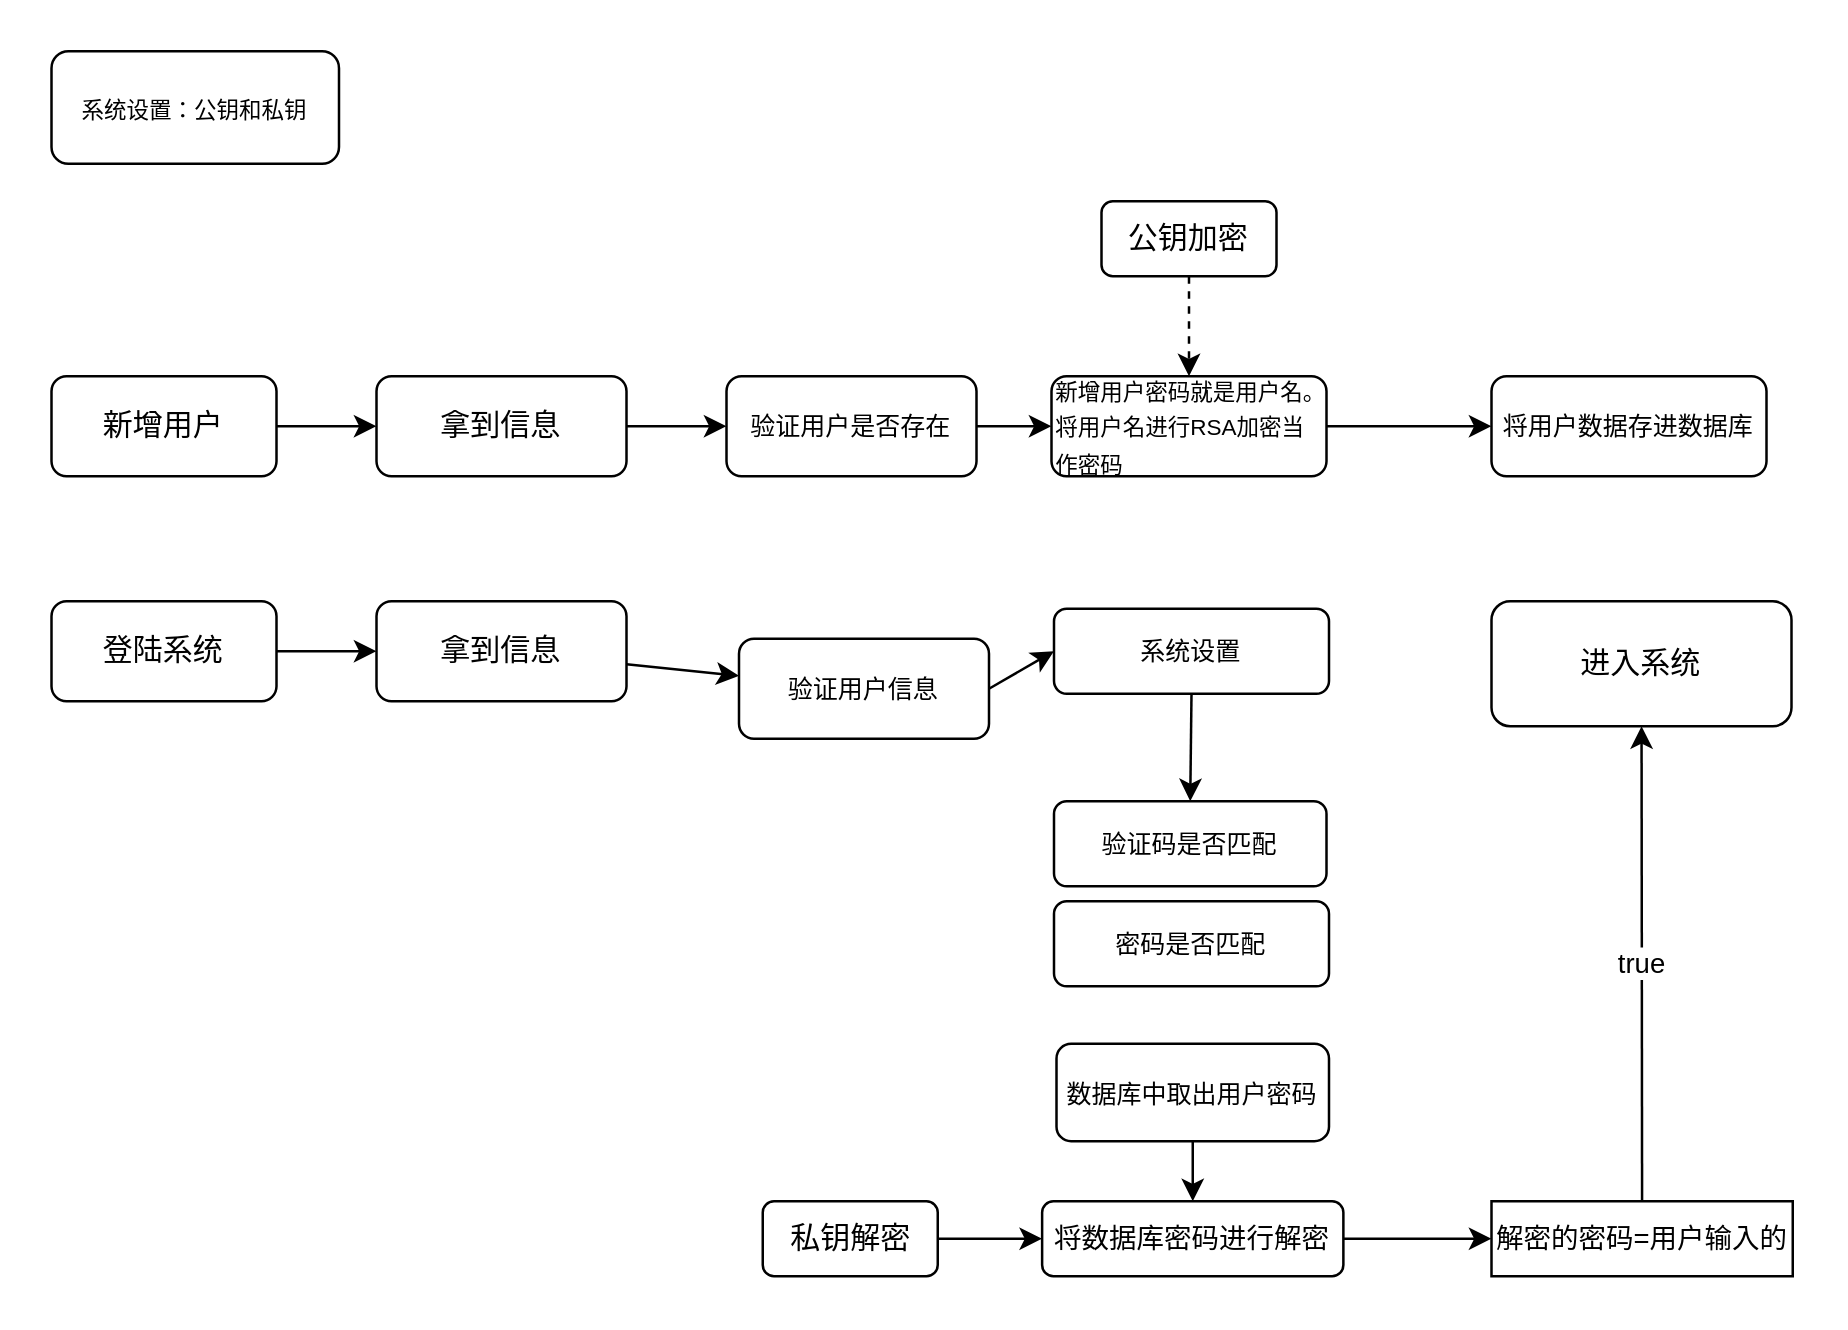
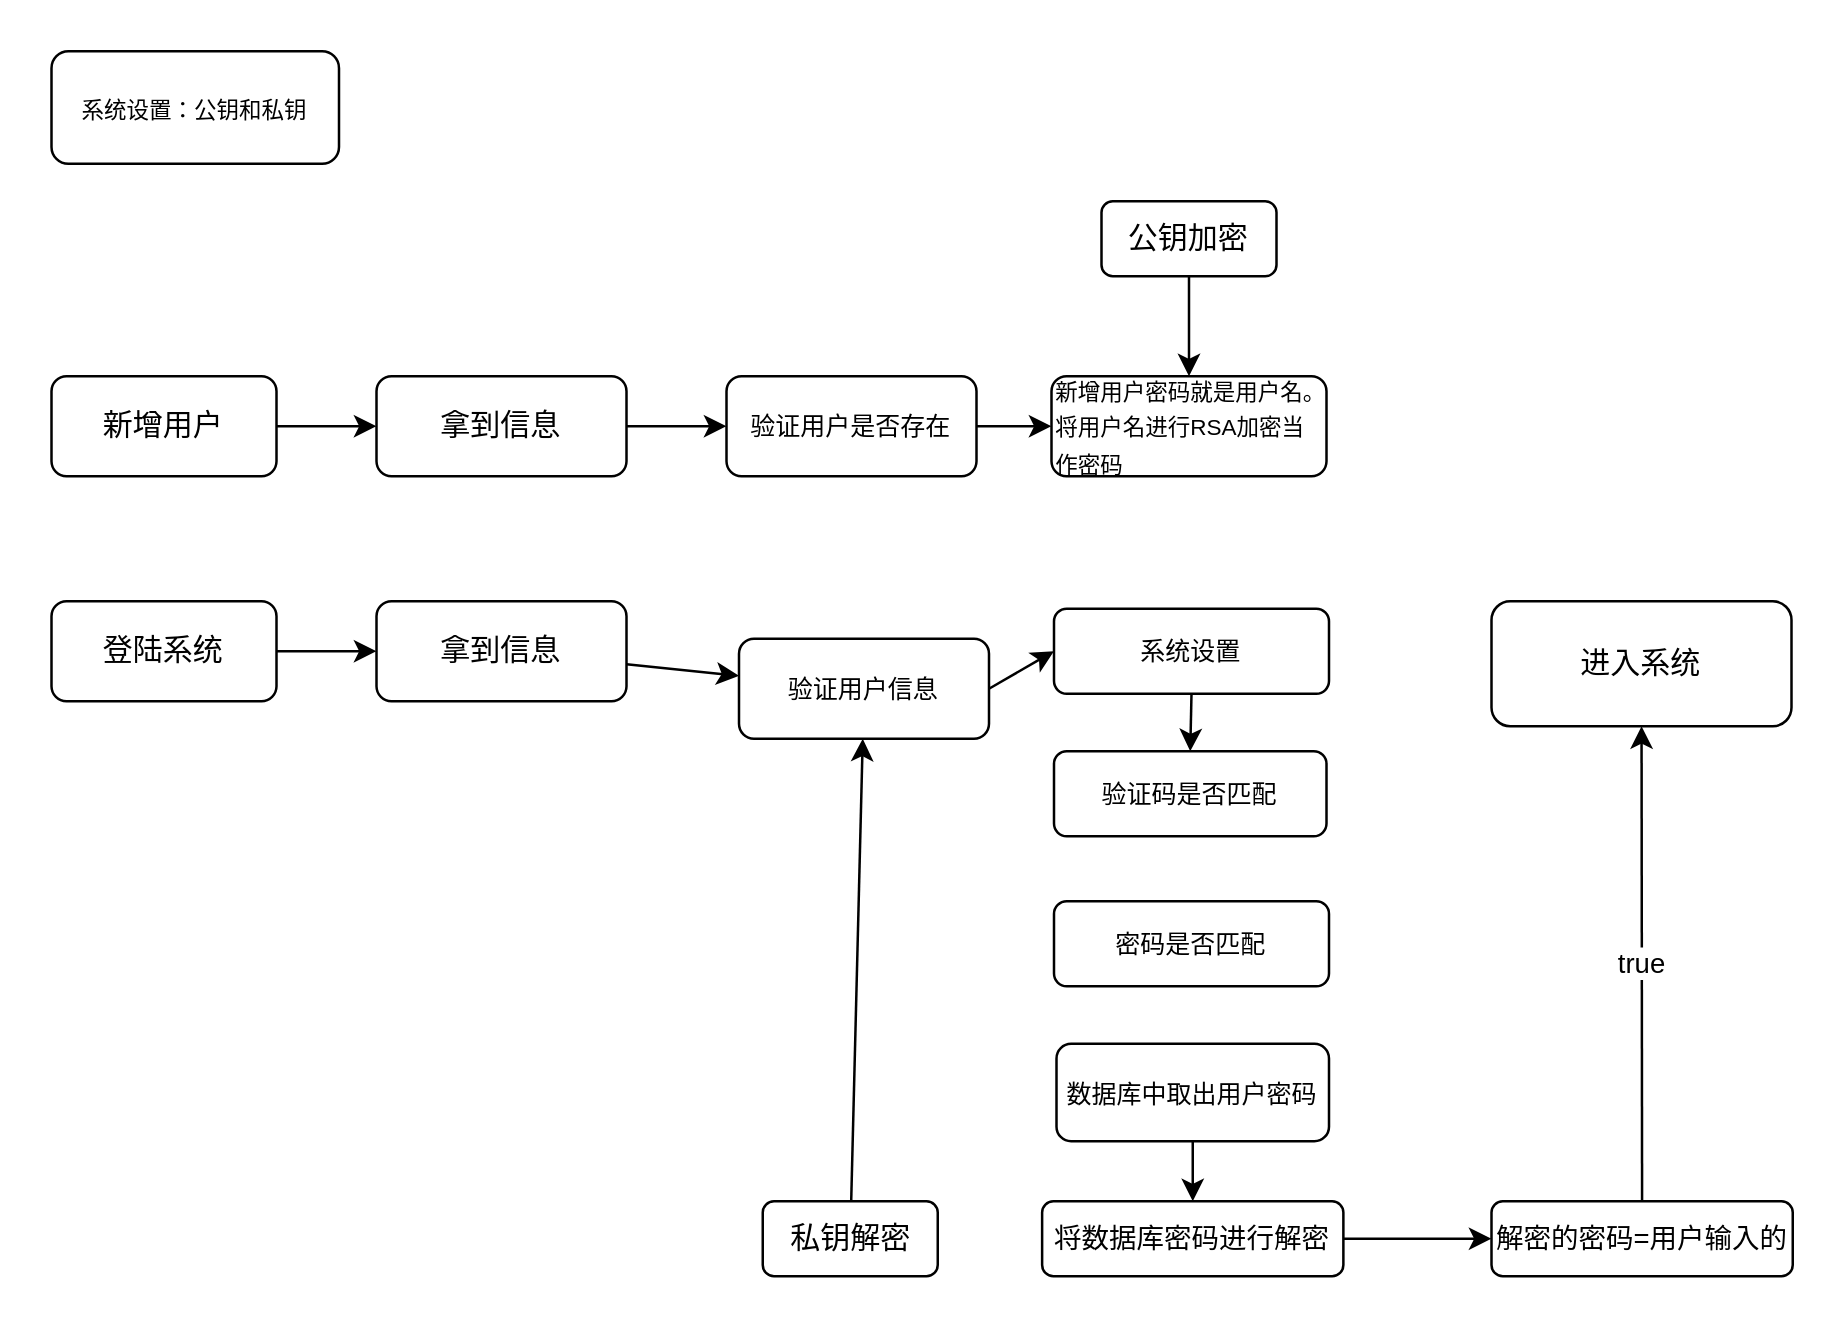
(1189, 317) -> (1189, 317)
(1400, 426) -> none
(1629, 426) -> none
(1190, 844) -> (1190, 794)
(982, 1239) -> (857, 978)
(1642, 1239) -> (1642, 1239)
